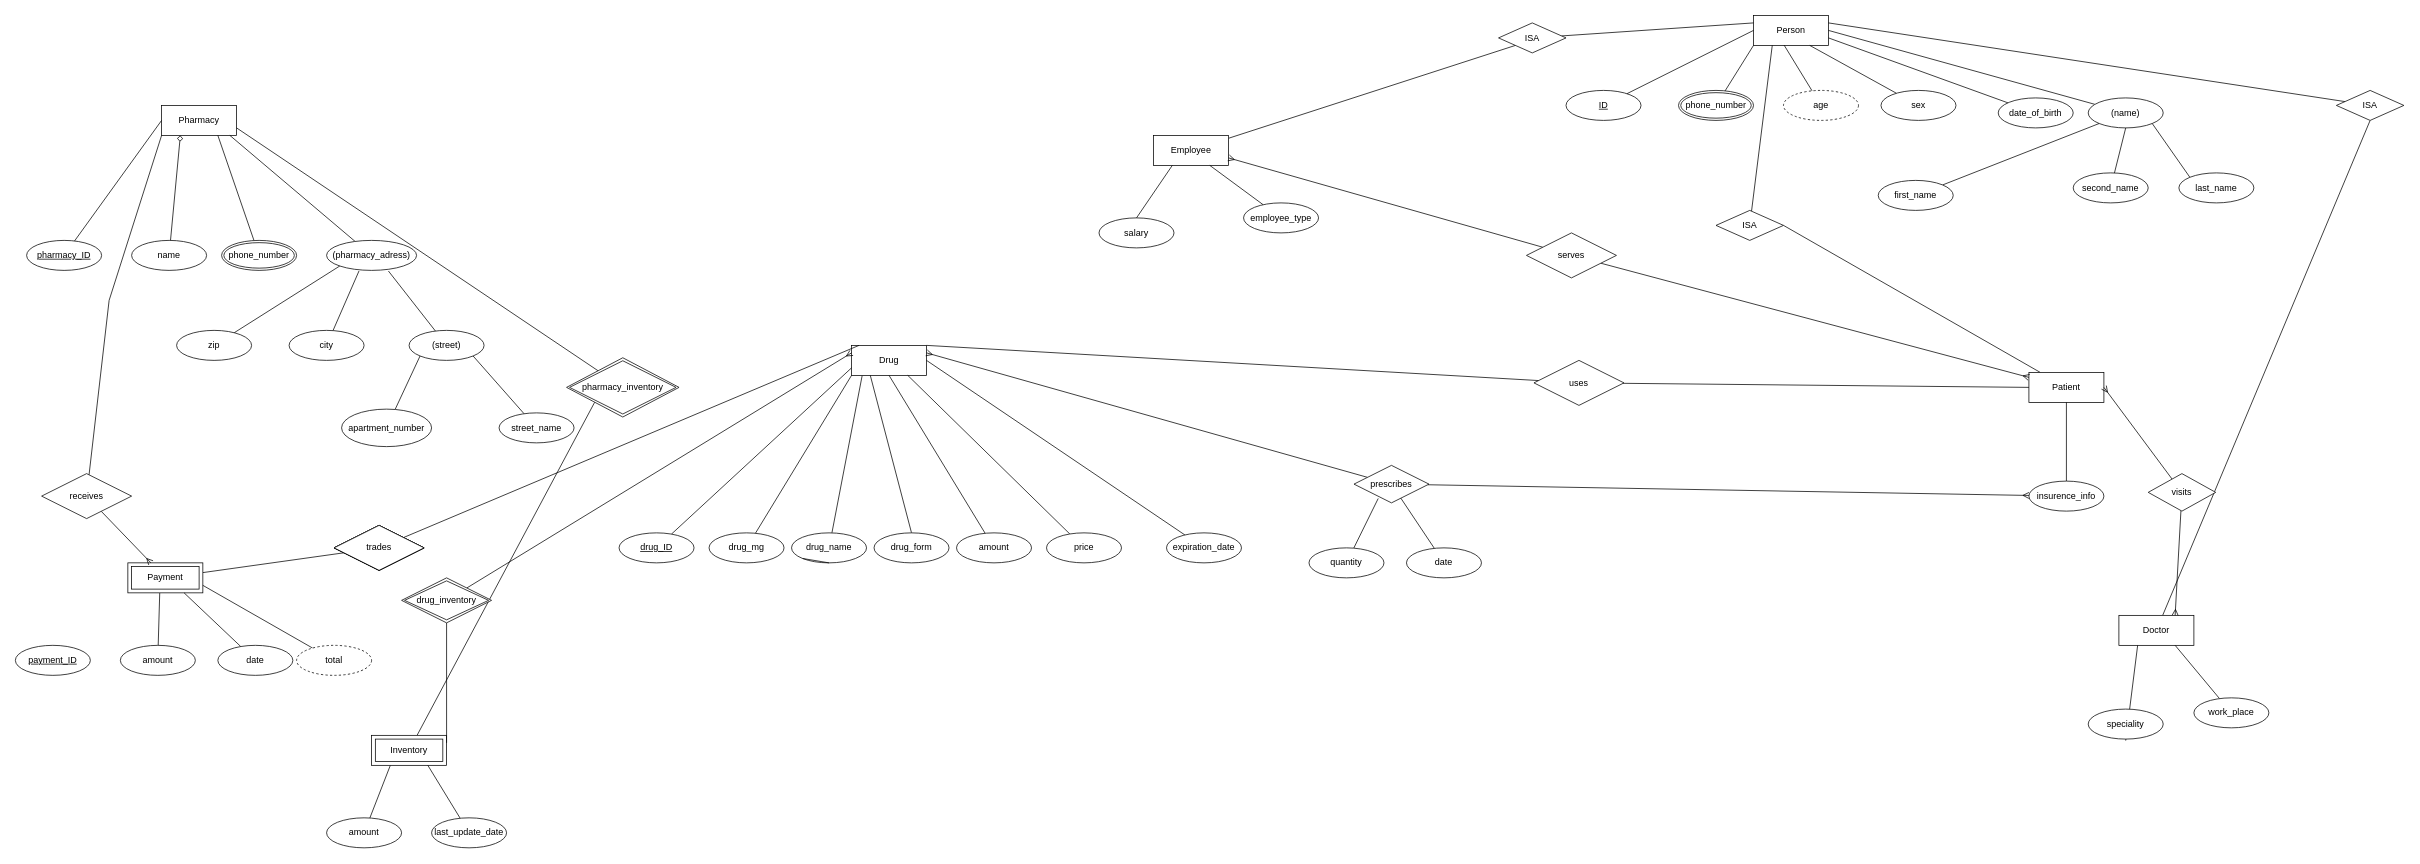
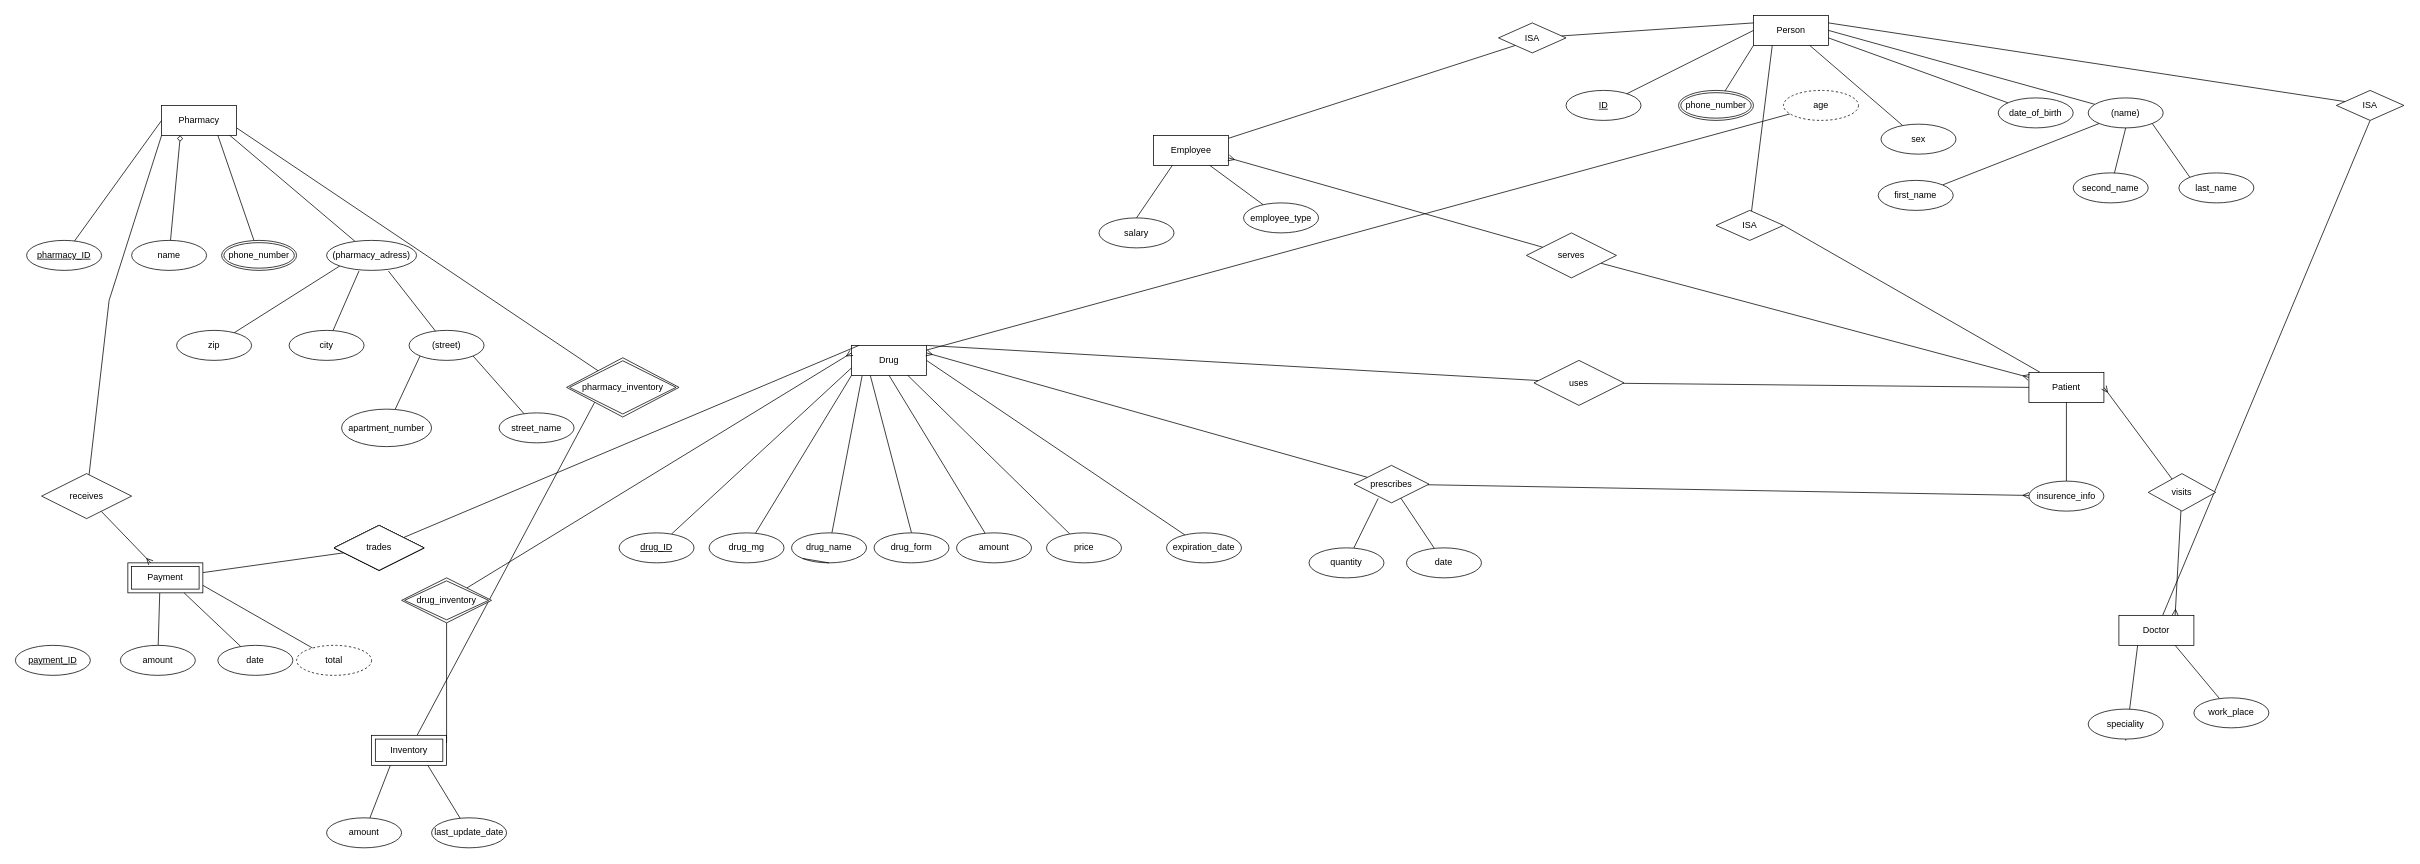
(1799, 68) -> (1359, 232)
(1919, 105) -> (1919, 139)
